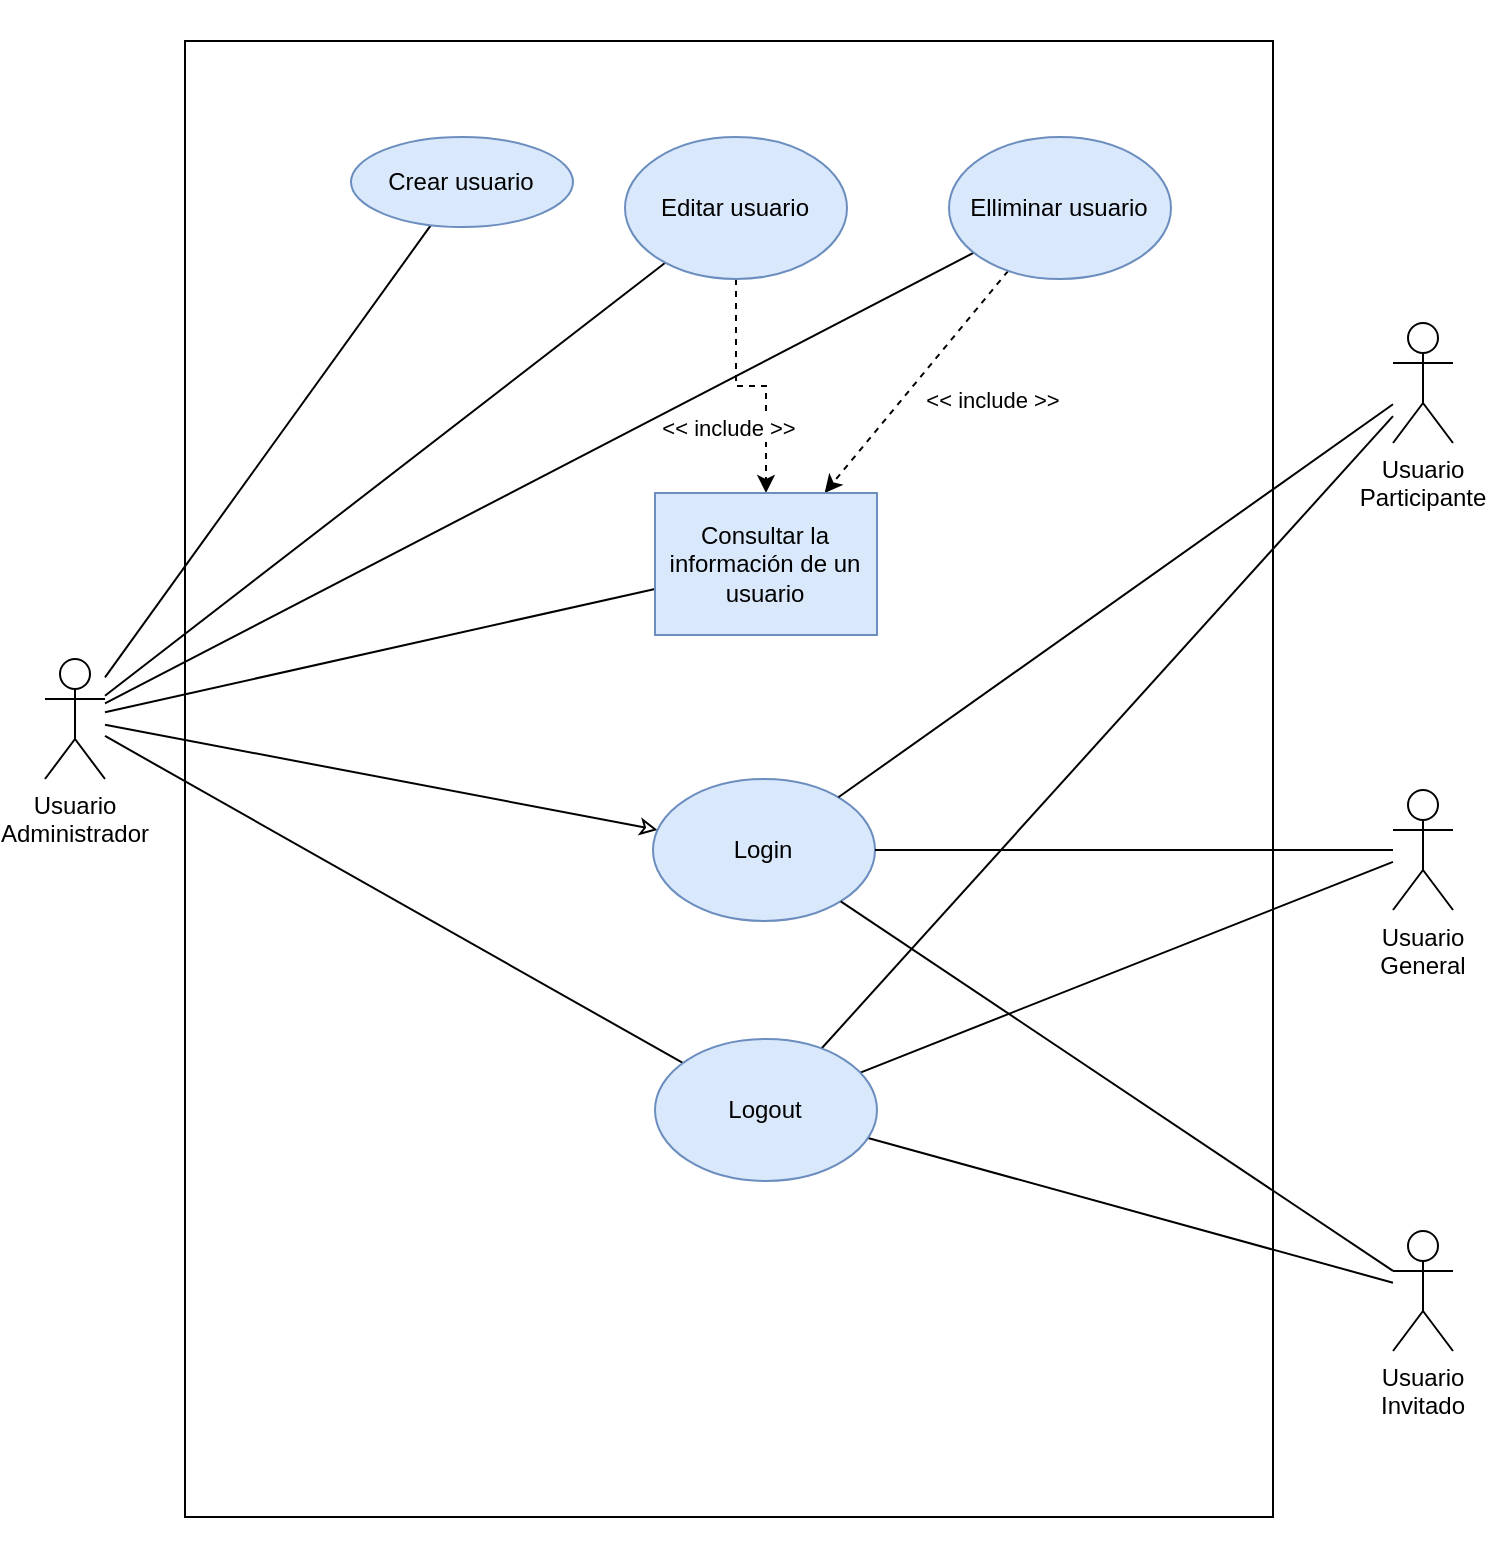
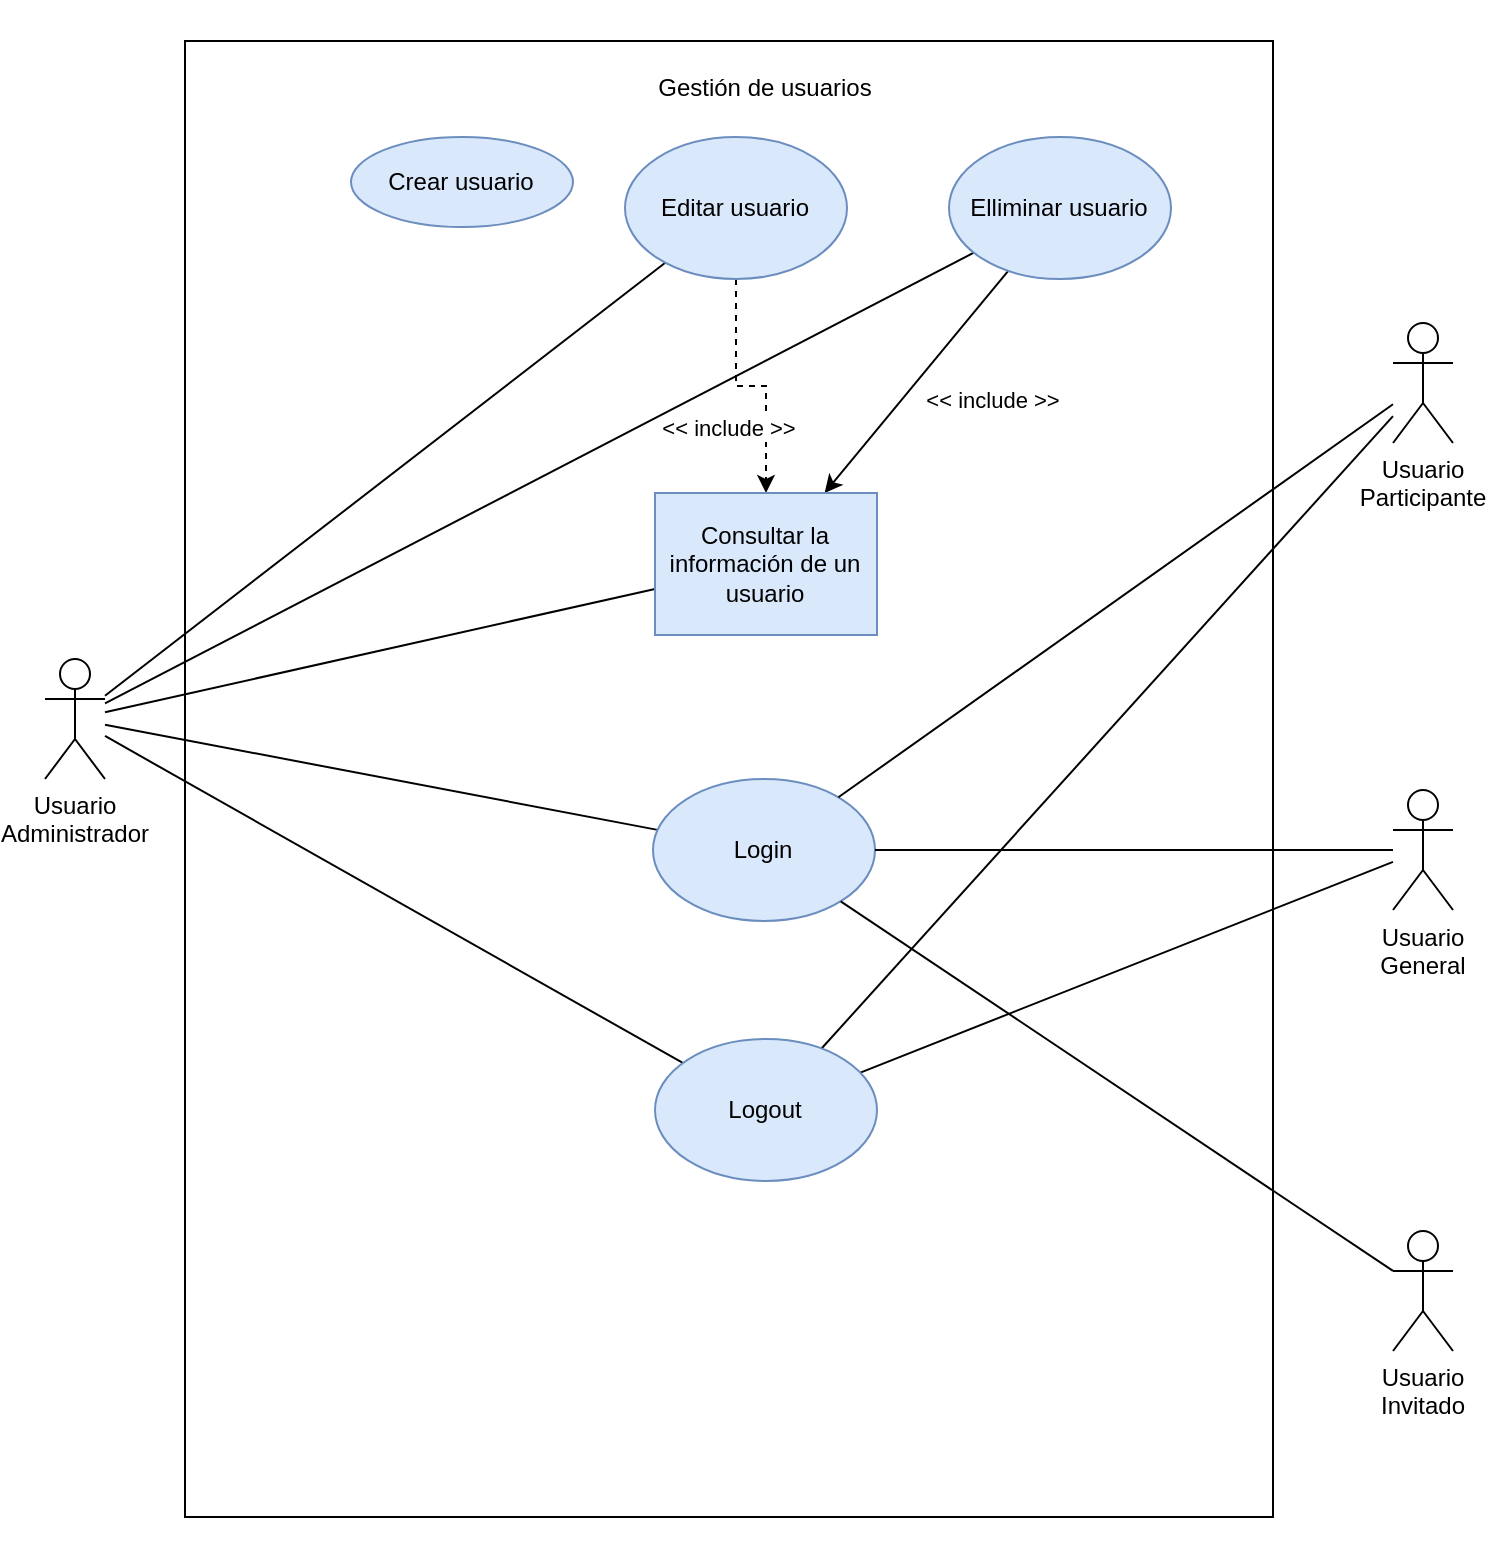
none -> (766, 89)
(920, 378) -> (920, 378)
(268, 452) -> none
(642, 827) -> (648, 828)
(1131, 1210) -> none
